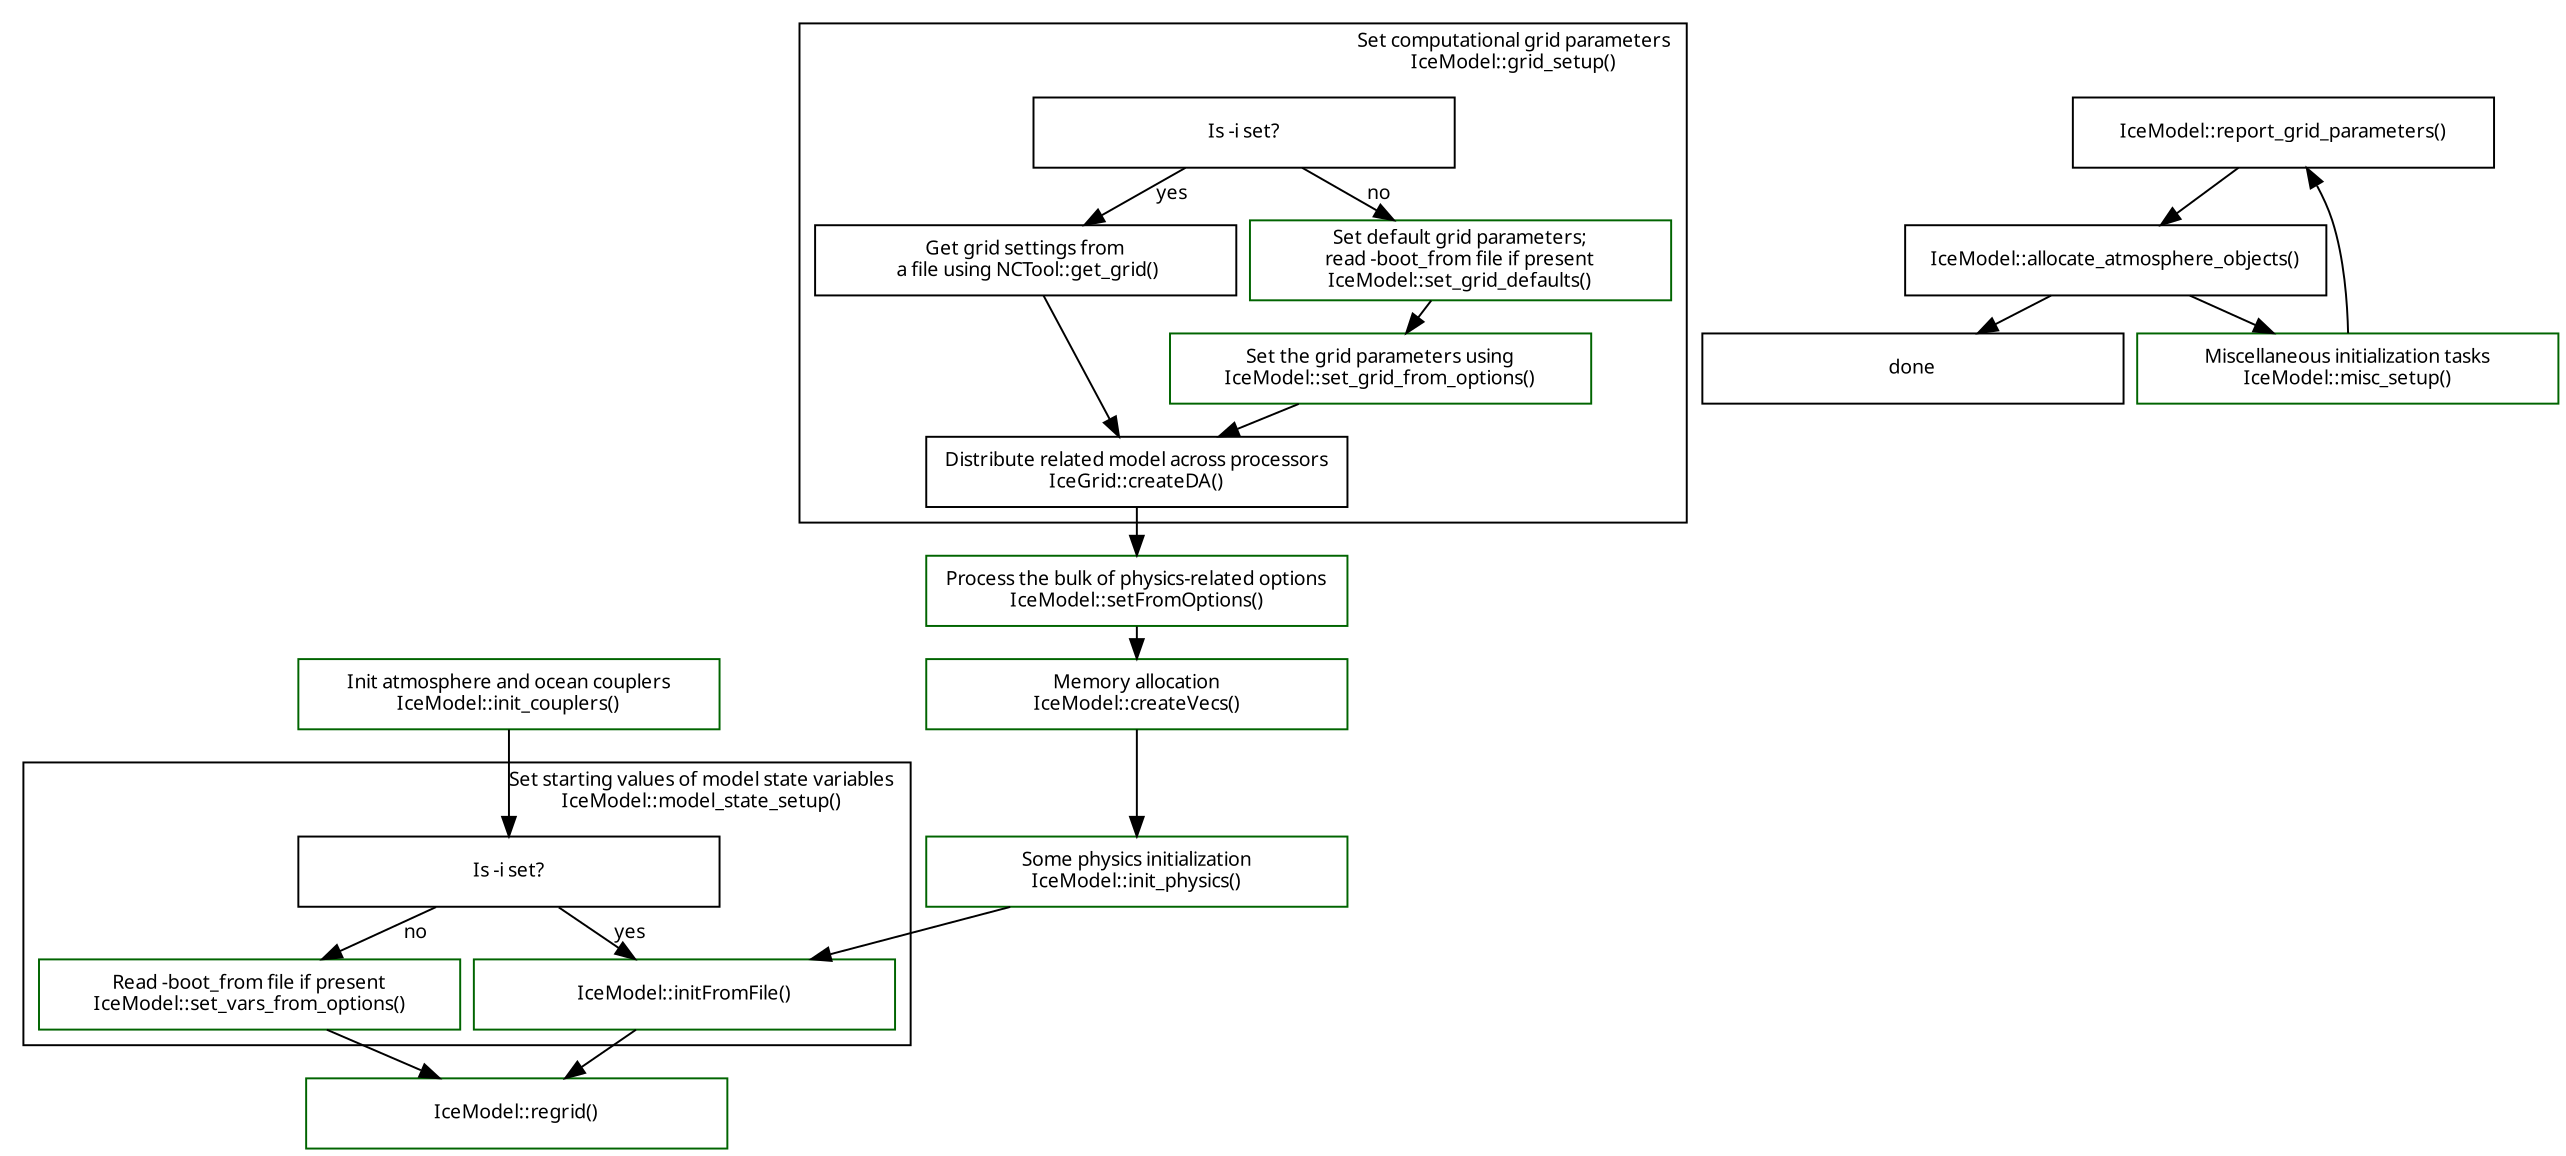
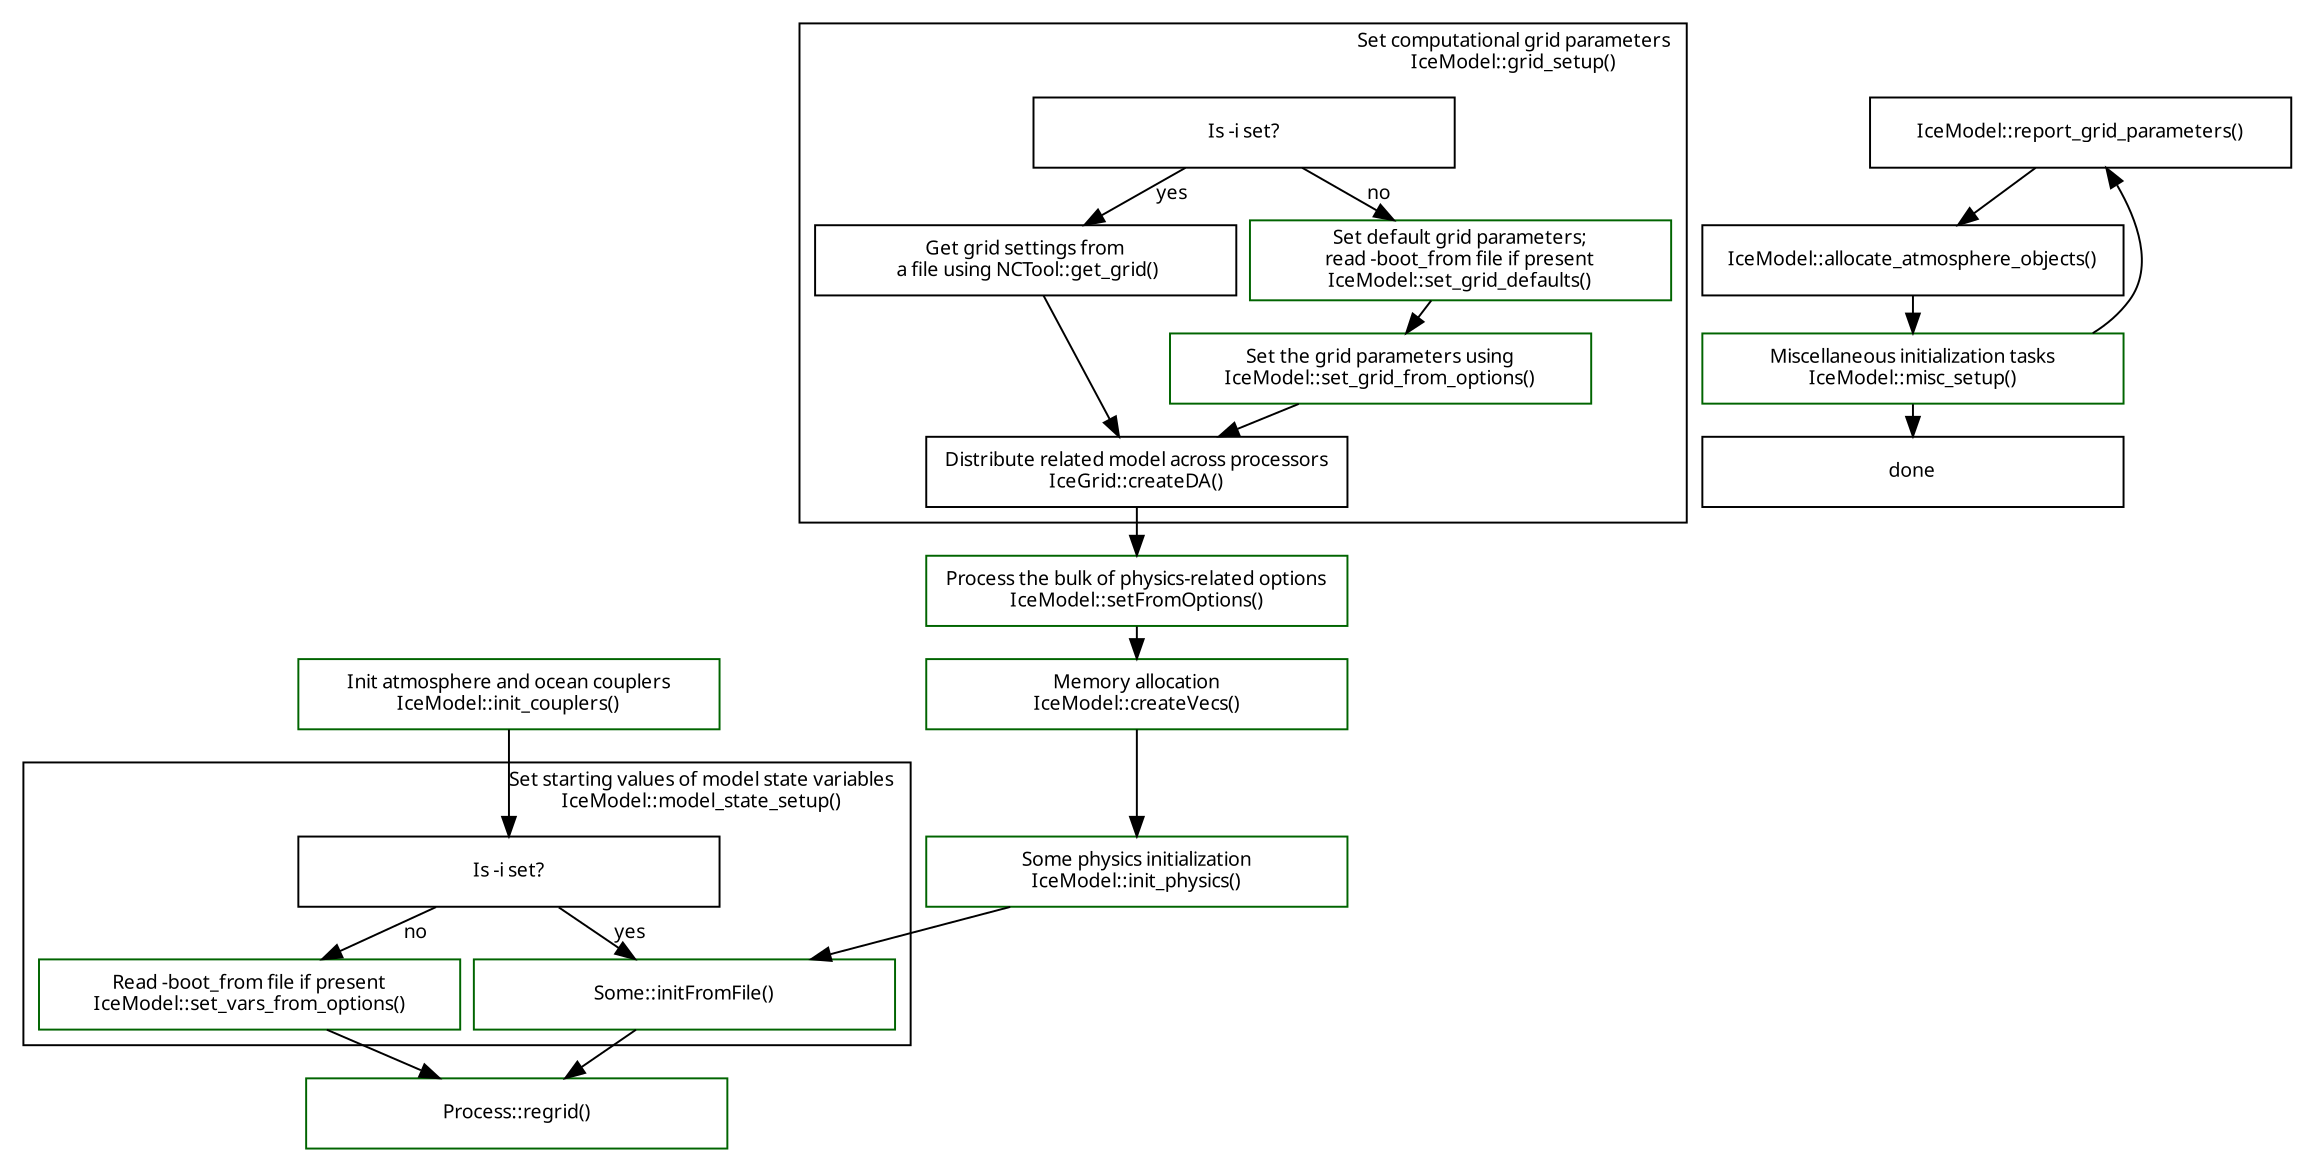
(2023, 310) -> (1913, 410)
(684, 995) -> (684, 995)
(517, 1113) -> (517, 1113)
